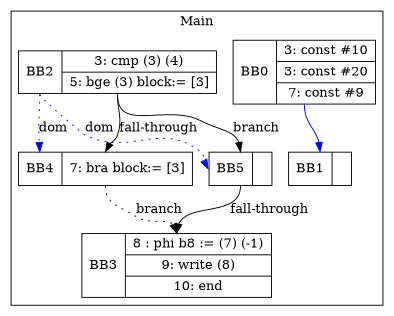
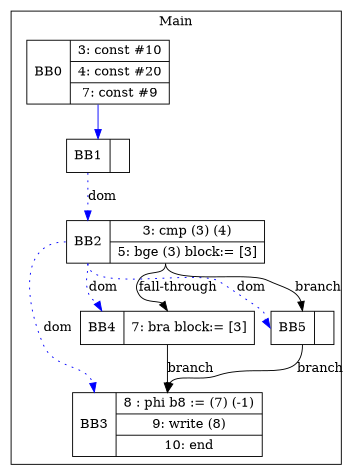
(326, 72) -> (120, 72)
none -> (88, 192)
(270, 210) -> (320, 369)
(133, 214) -> (167, 364)
none -> (34, 316)
